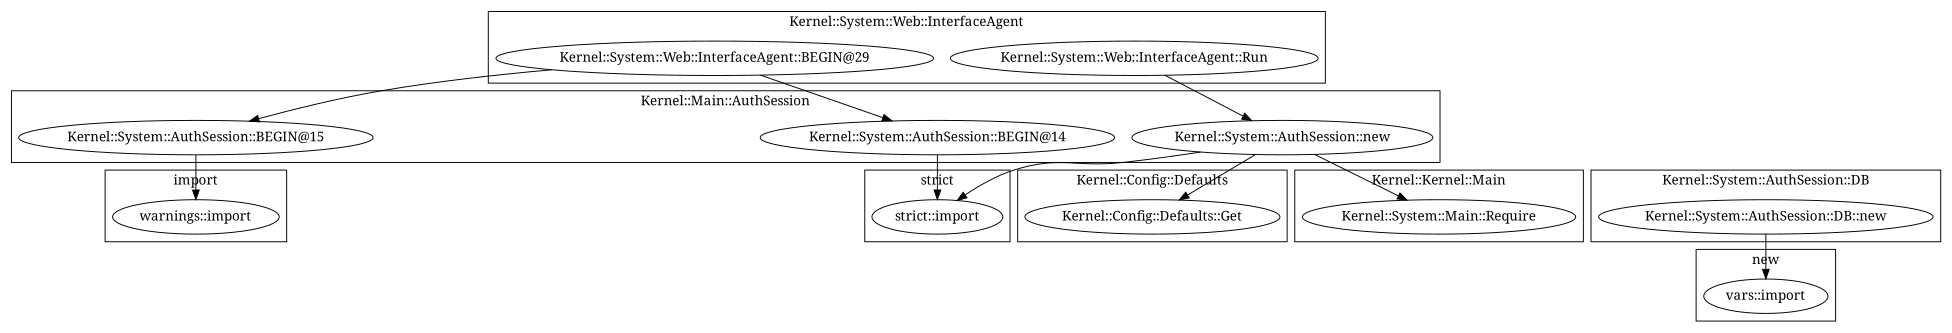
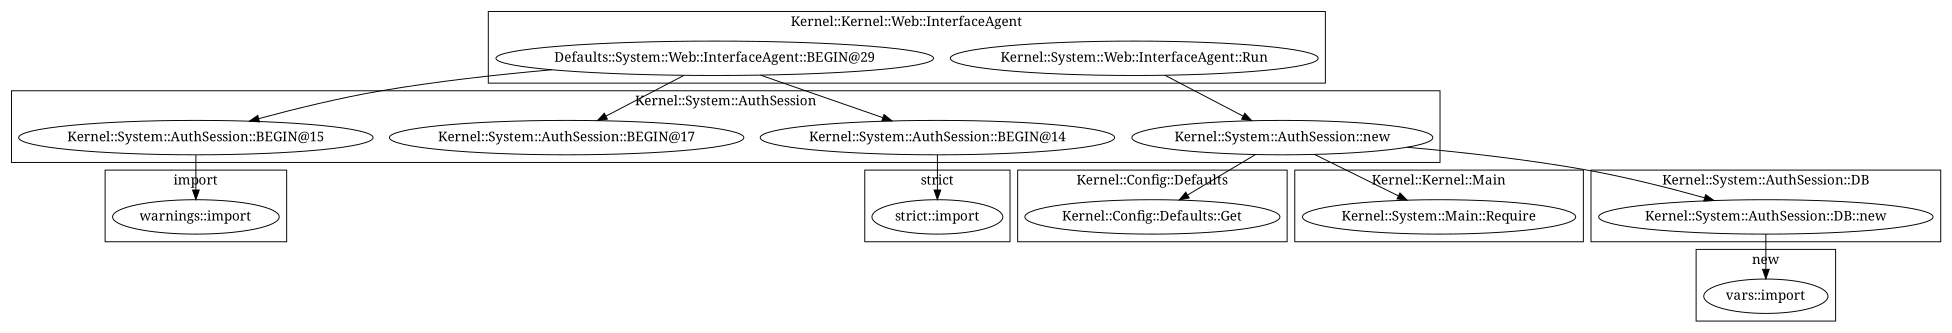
(907, 22) -> (907, 22)
(715, 58) -> (715, 58)
(726, 102) -> (726, 102)
none -> (567, 138)
(1080, 163) -> (1550, 164)
